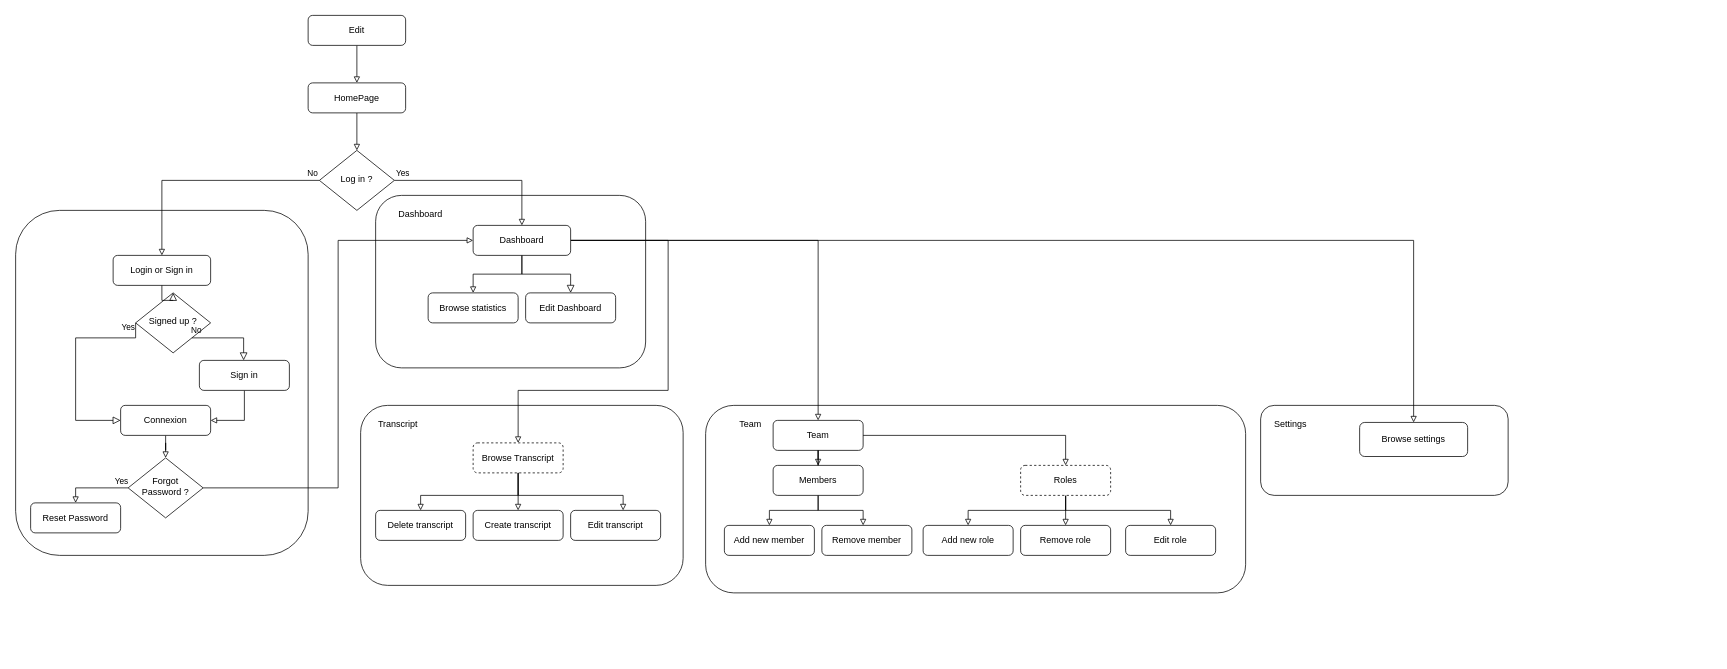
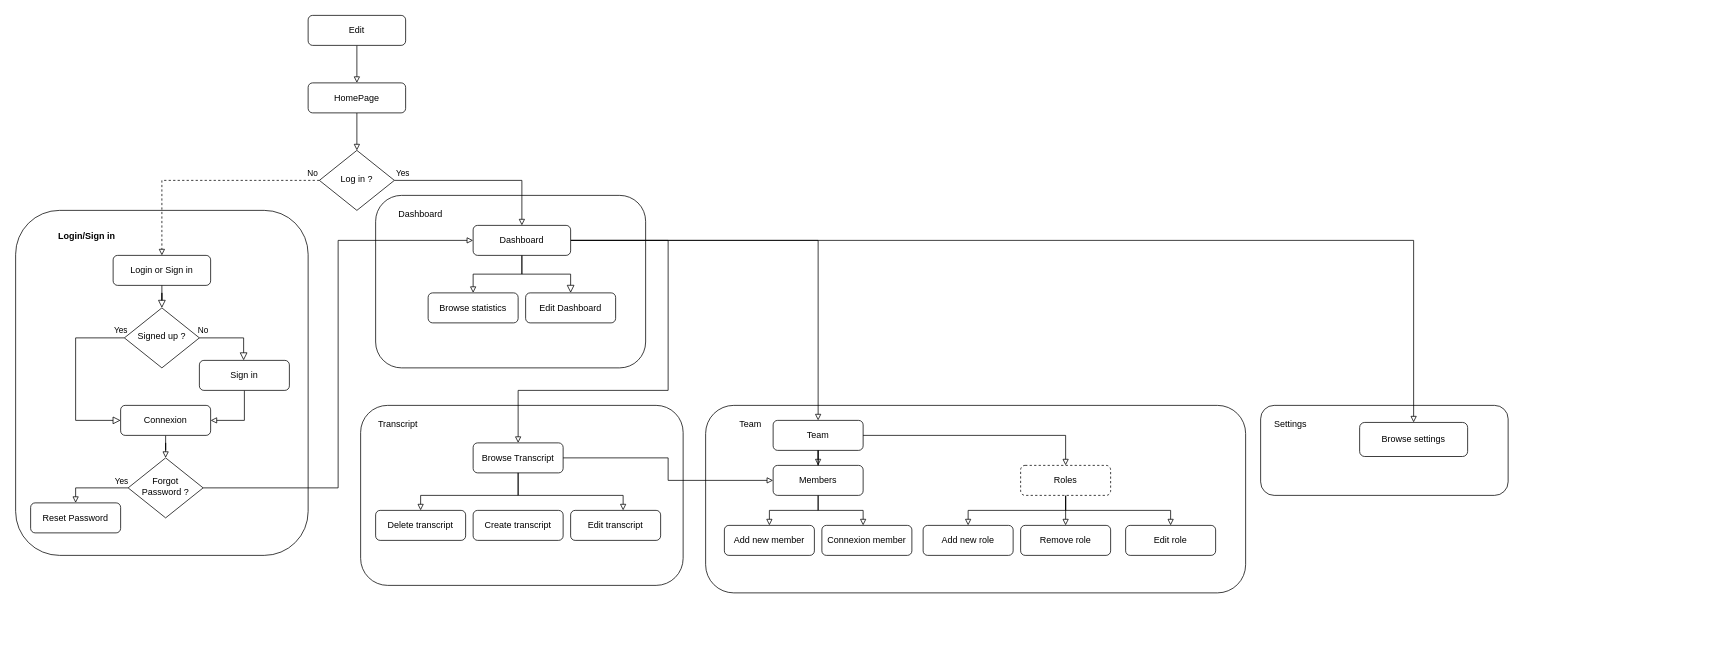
(206, 180) -> (206, 180)
none -> (87, 237)
(173, 323) -> (162, 338)
(518, 458) -> (518, 458)
(518, 500) -> (668, 465)
(867, 540) -> (867, 540)
